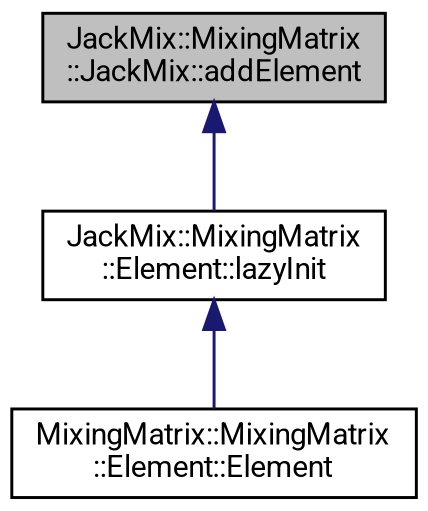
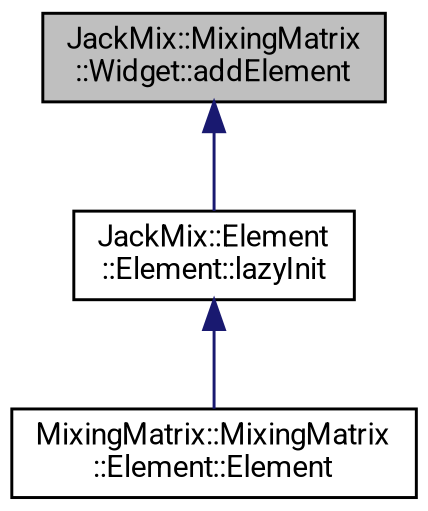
(214, 58) -> (214, 58)
(214, 255) -> (214, 255)
